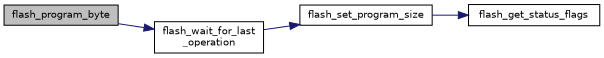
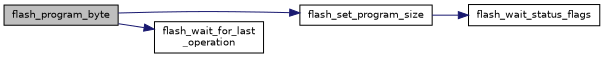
(534, 15) -> (534, 15)
(277, 28) -> (204, 12)
